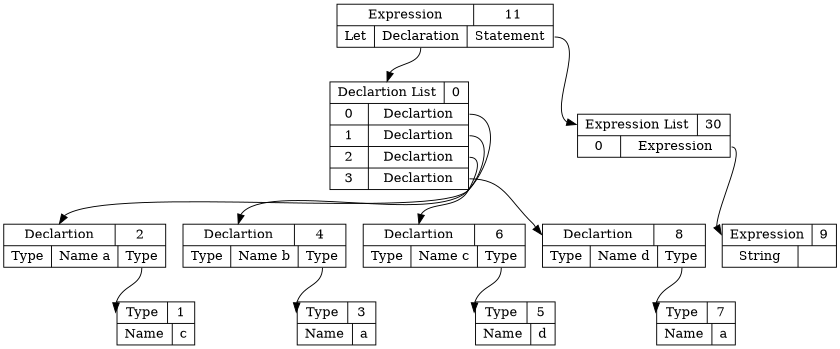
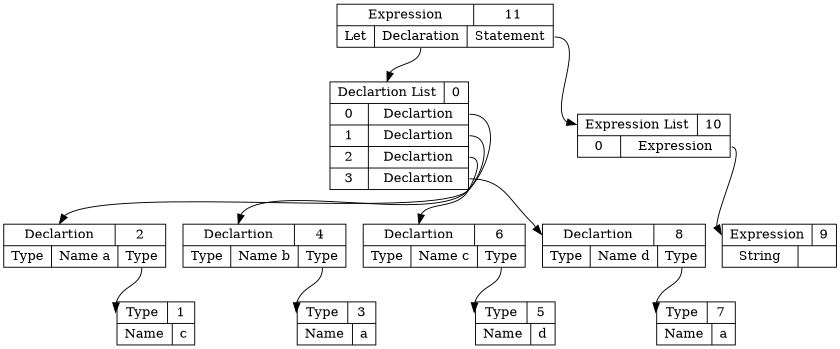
(714, 125) -> (714, 125)
